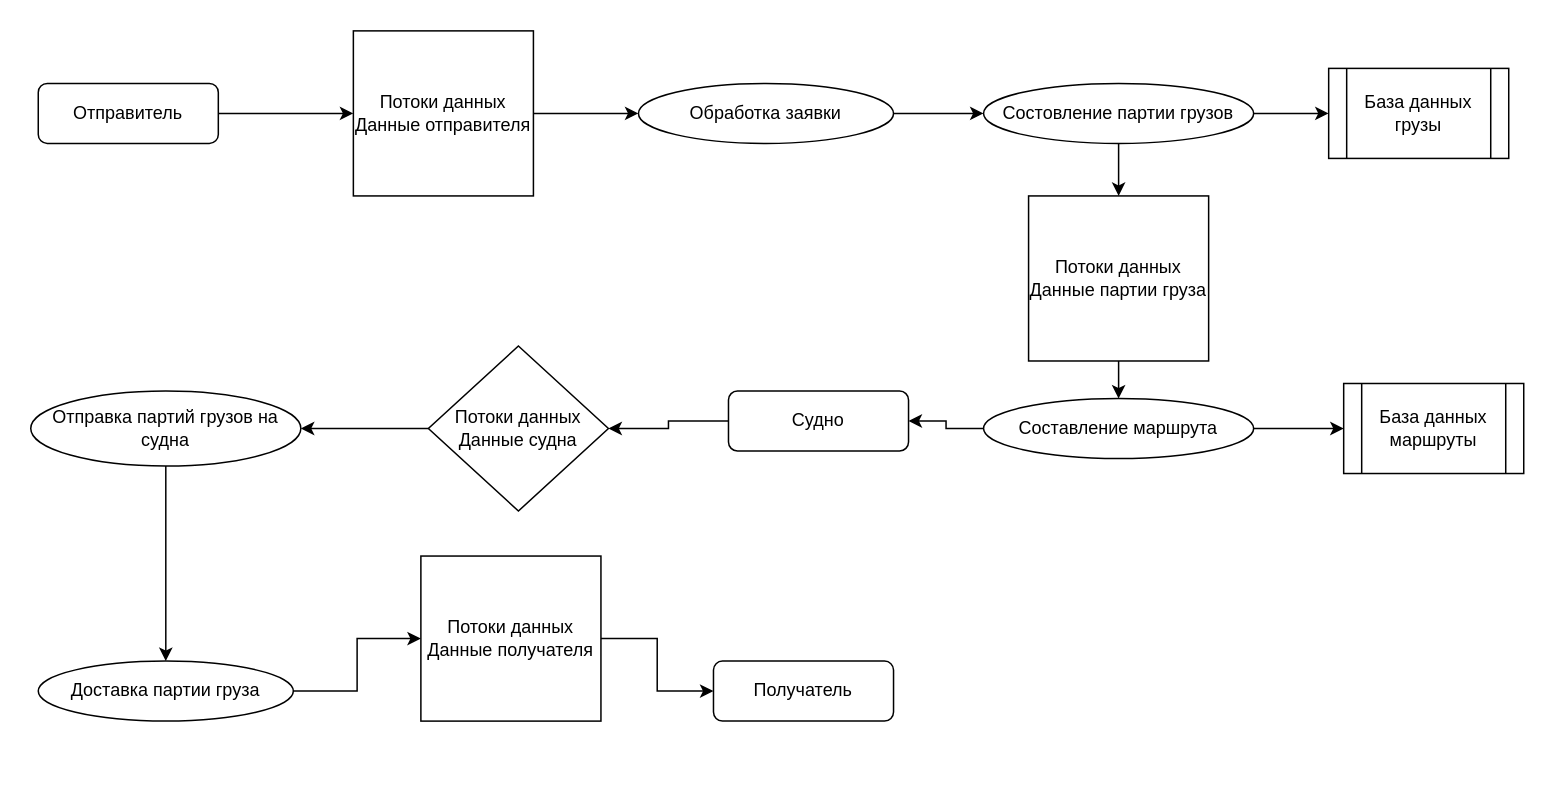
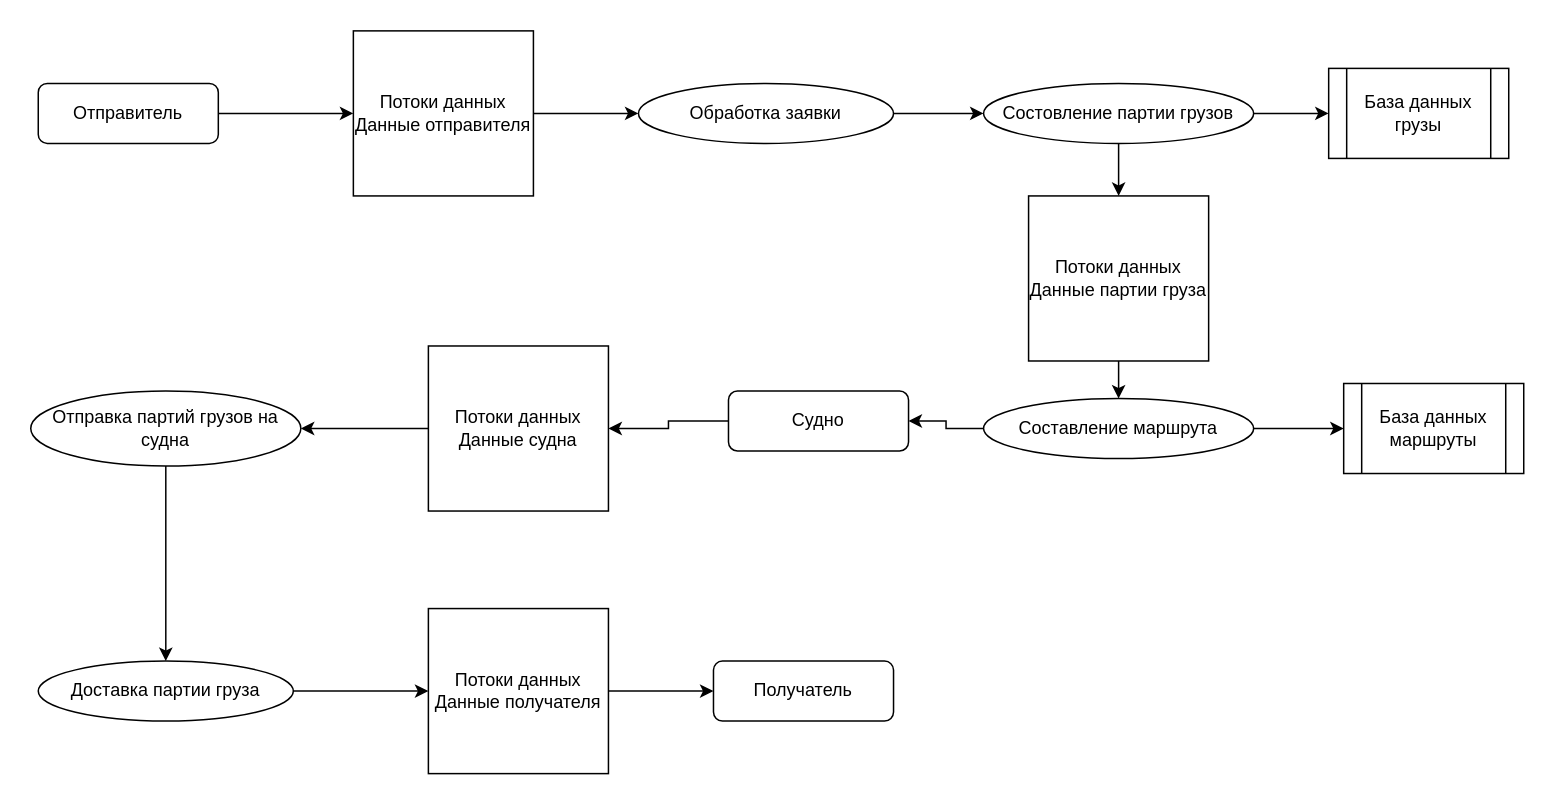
(518, 428) -> (518, 428)
(511, 638) -> (518, 691)
